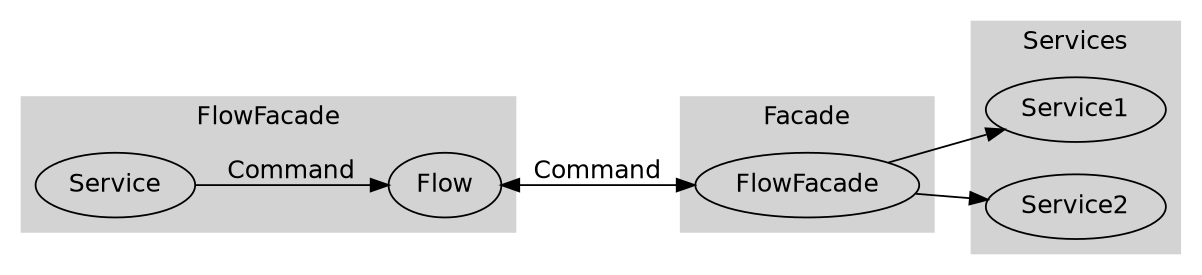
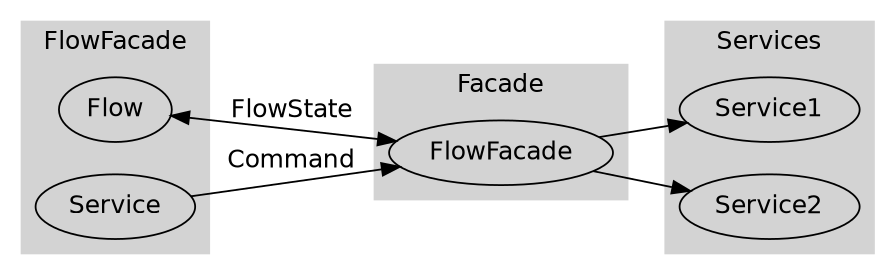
(598, 172) -> (292, 111)
(283, 185) -> (286, 183)
